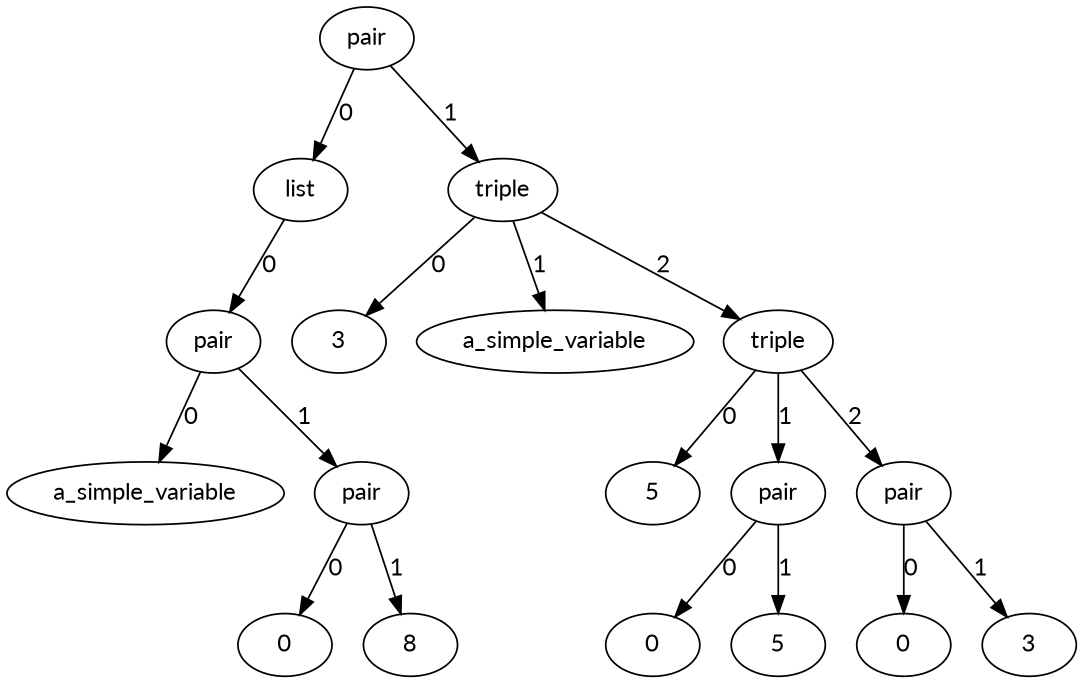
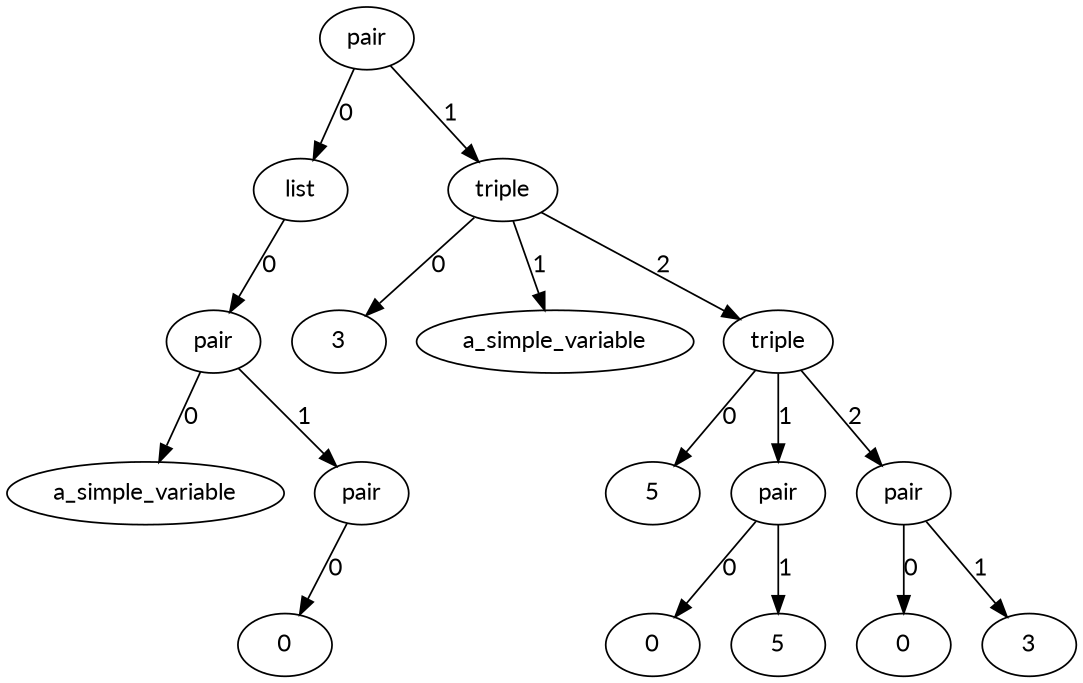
(410, 645) -> none
